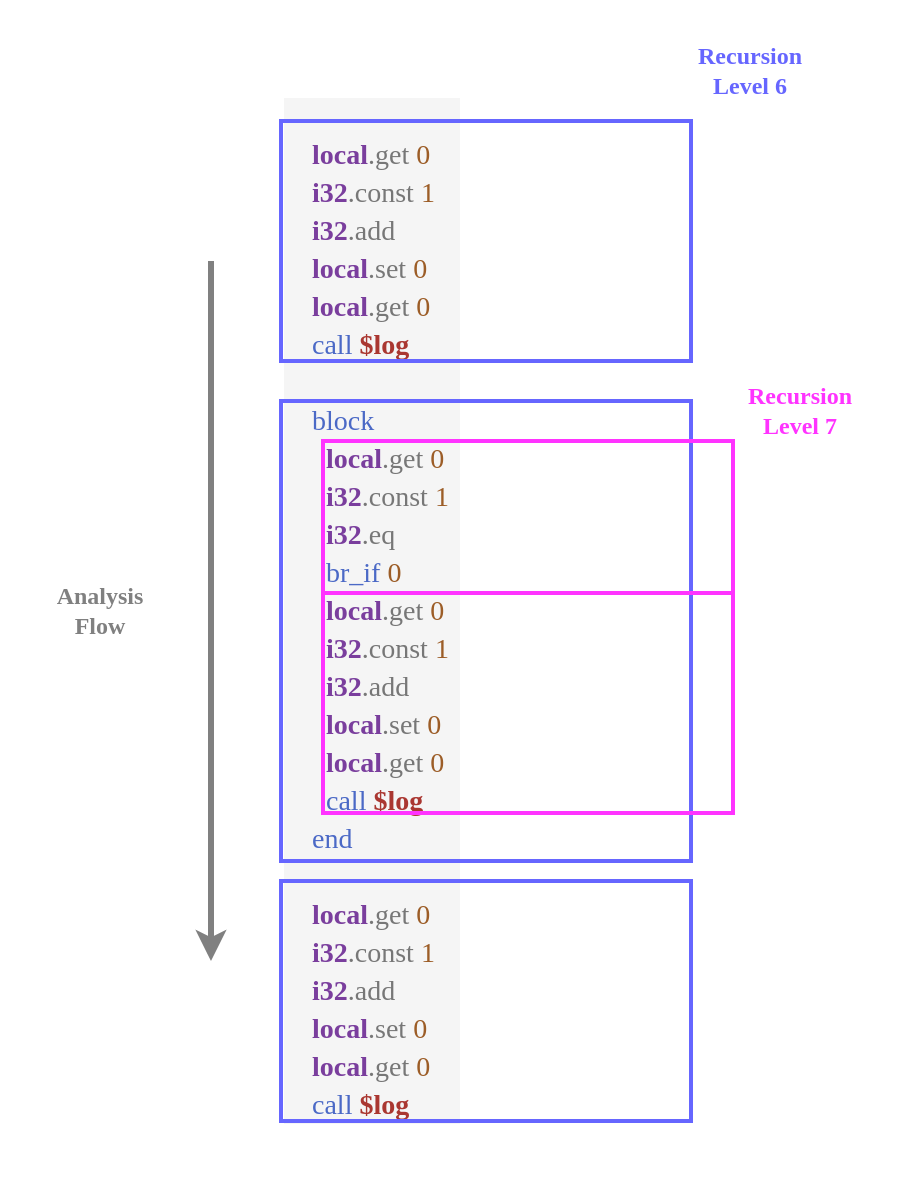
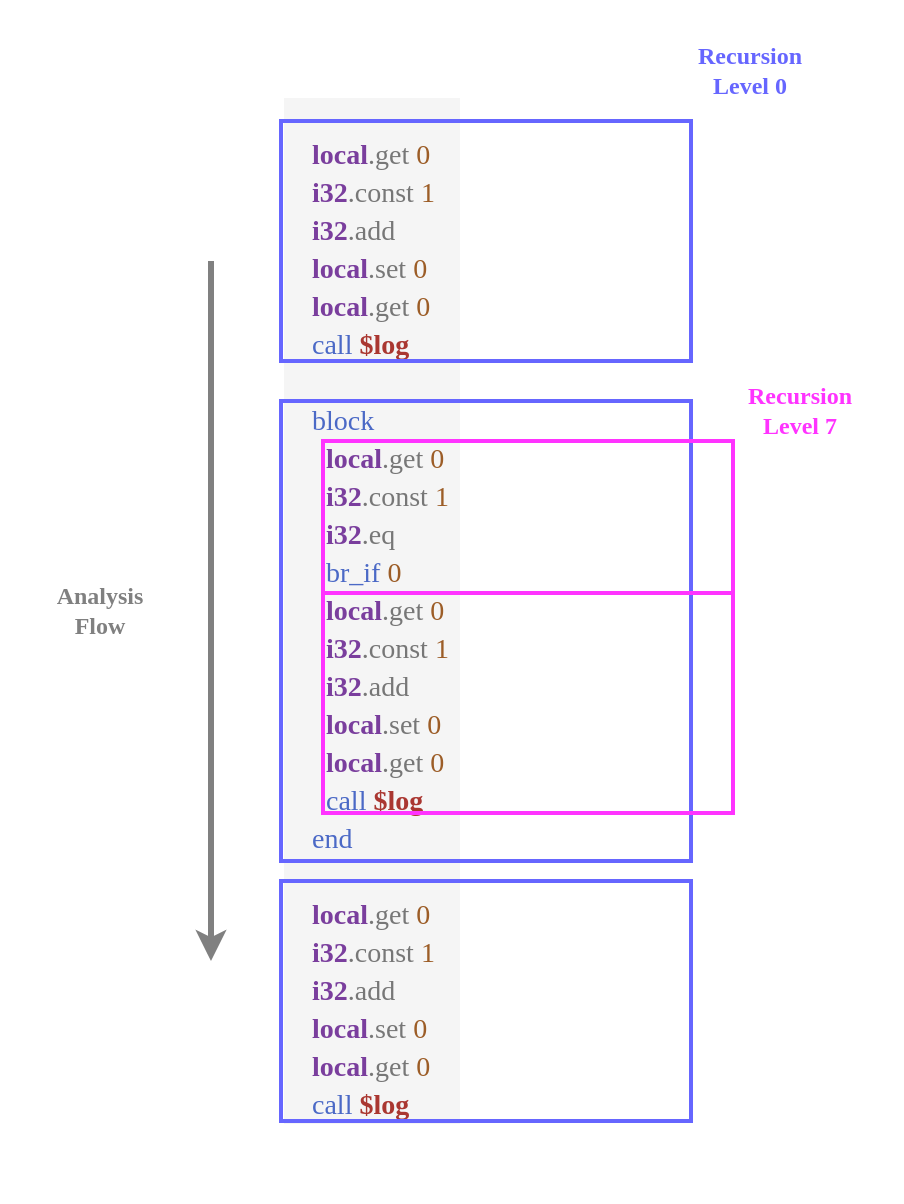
(751, 71) -> (751, 71)
